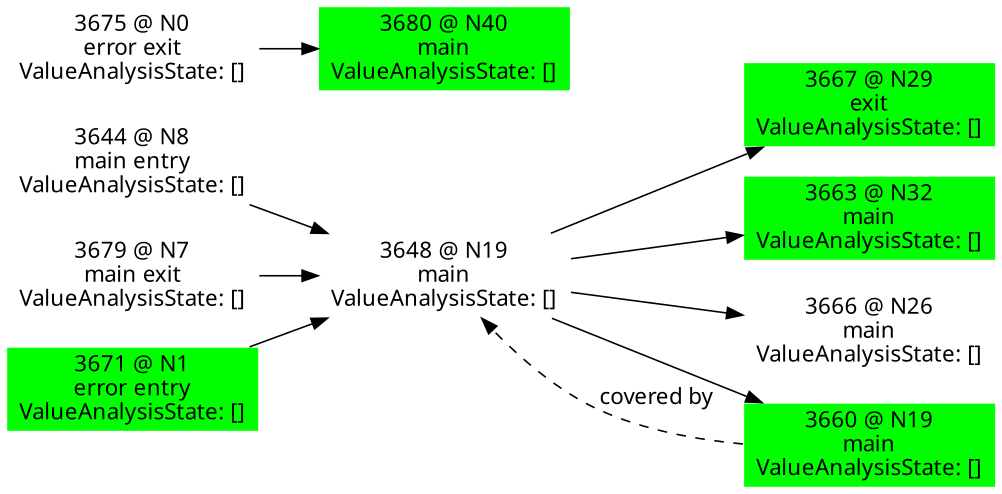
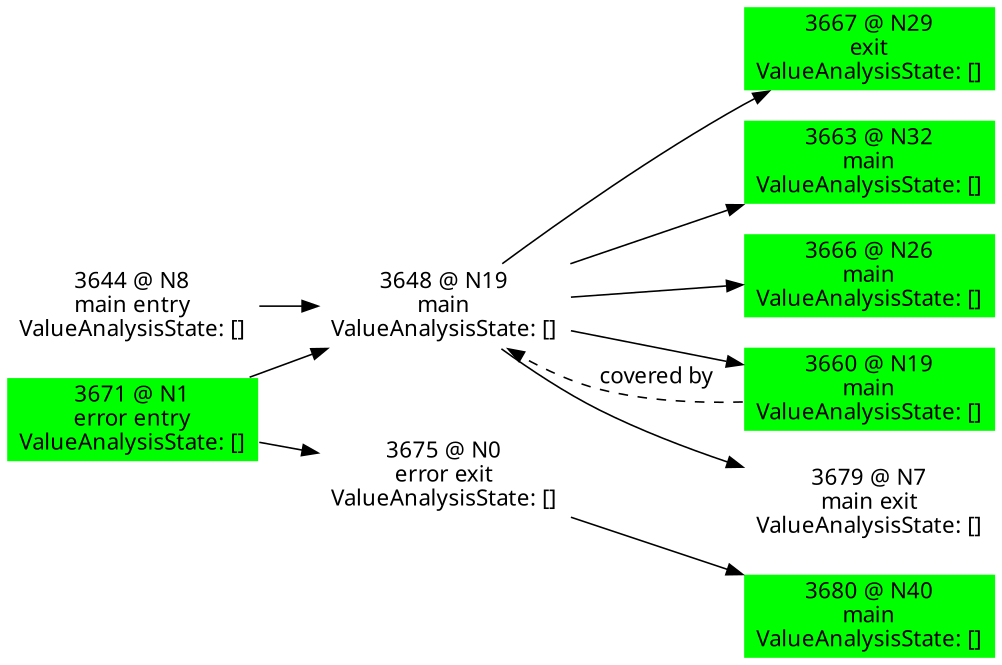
(281, 276) -> (610, 415)
(870, 332) -> (870, 276)
none -> (281, 446)
